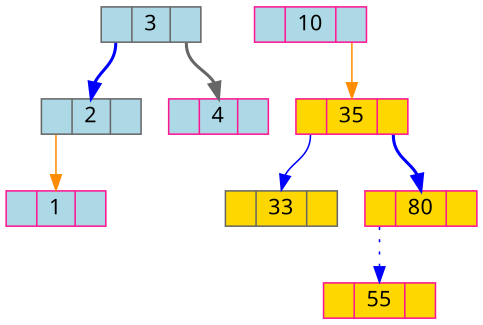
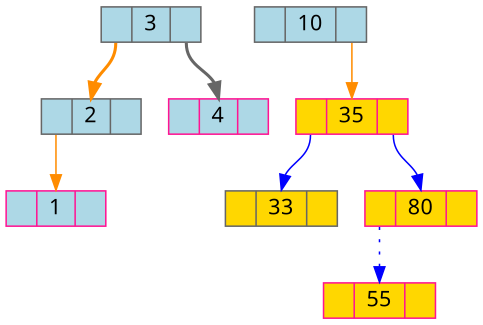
(310, 25) -> (310, 25)
(108, 64) -> (108, 64)
(402, 157) -> (402, 157)
